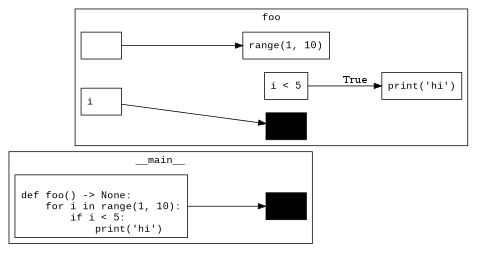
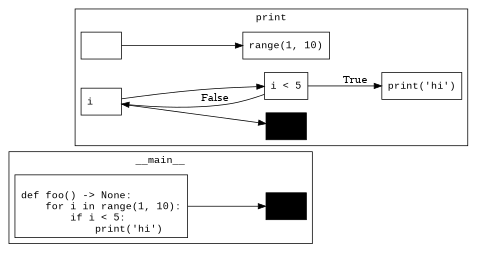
(271, 18) -> (271, 18)
none -> (189, 91)
none -> (197, 107)
